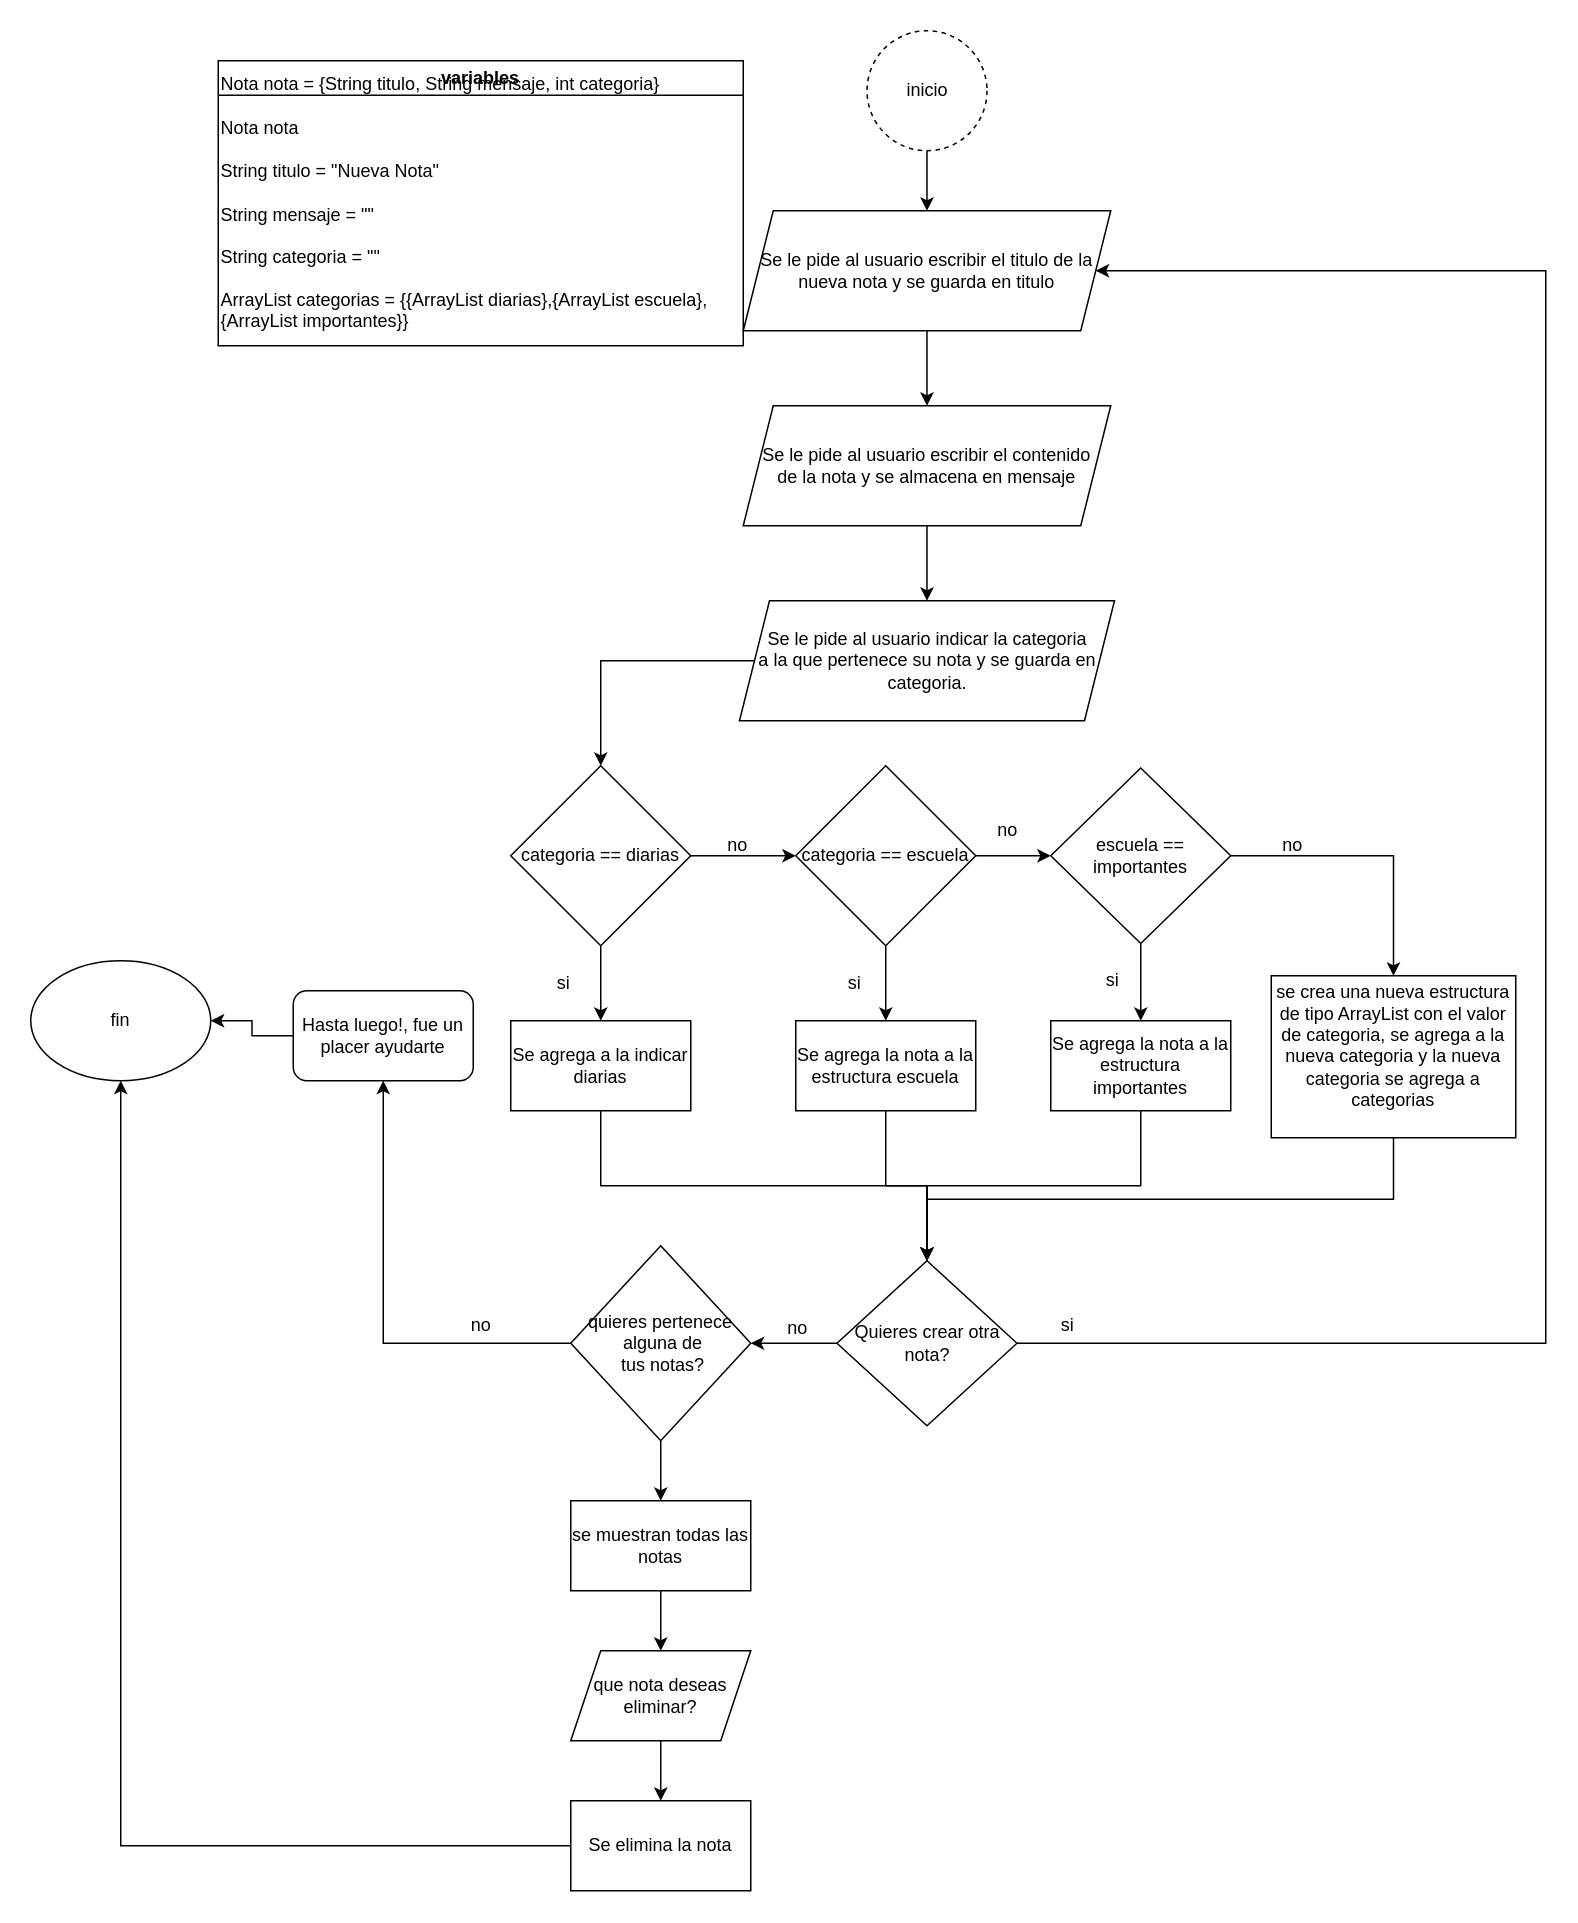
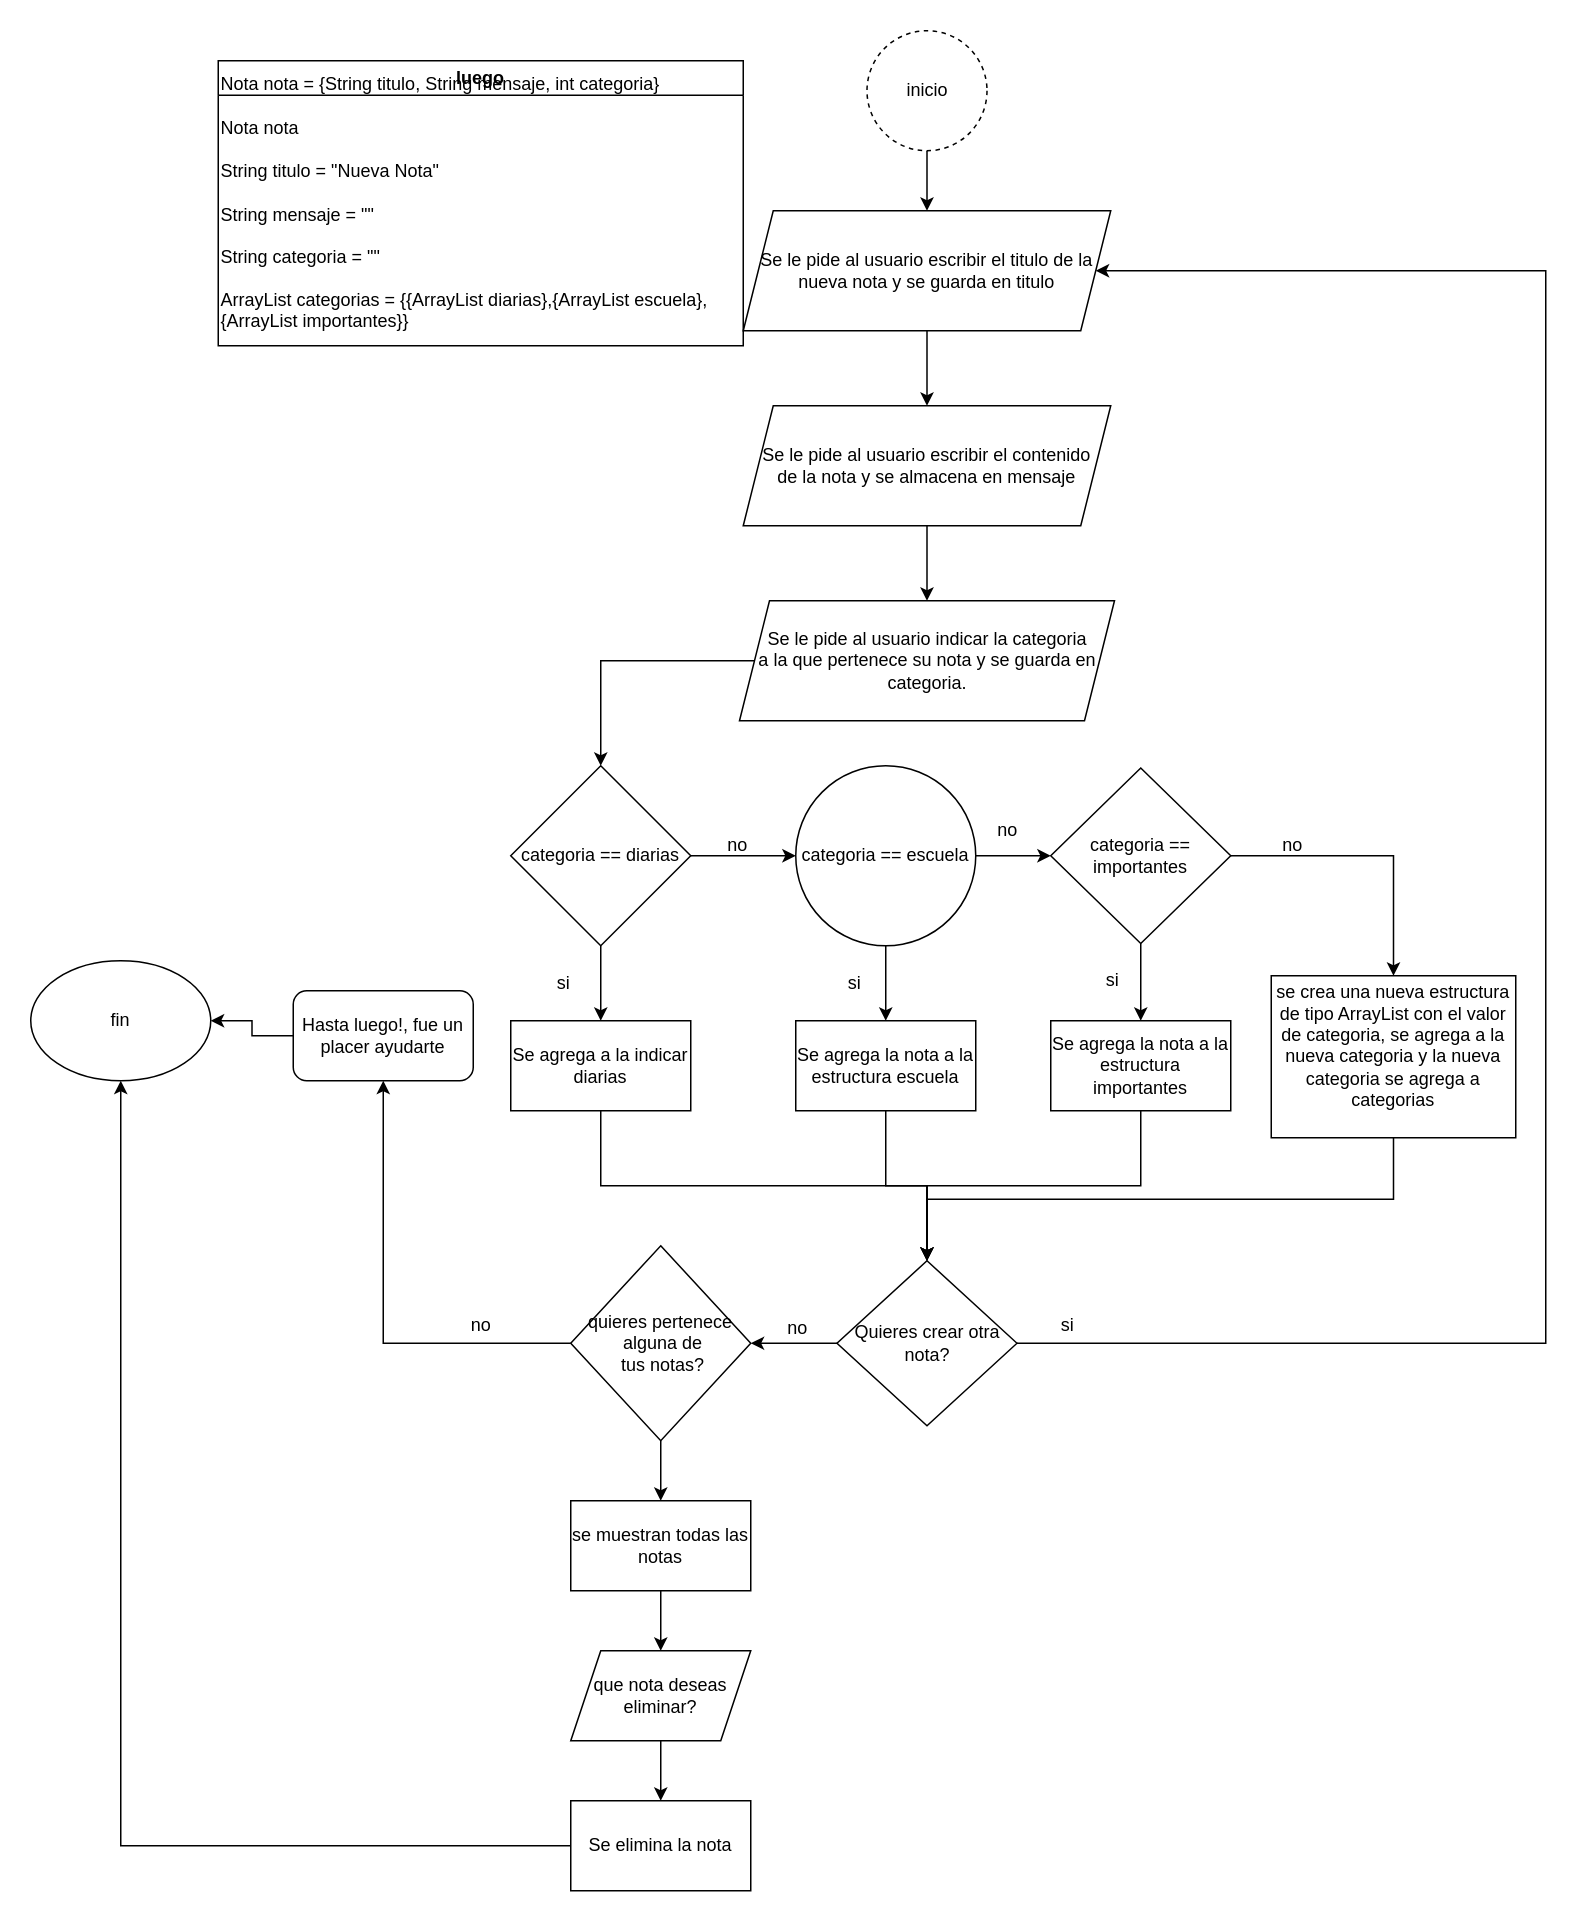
(481, 79) -> (481, 79)
(886, 856) -> (886, 856)
(1141, 856) -> (1141, 856)
